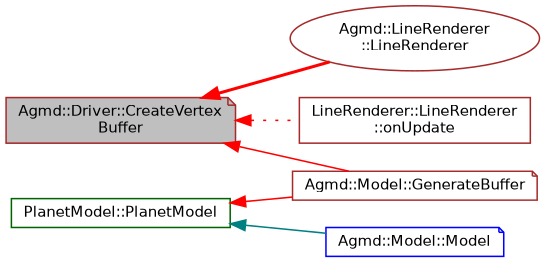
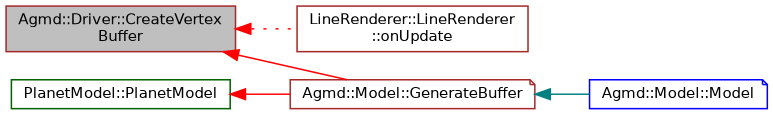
(415, 38) -> none
(121, 120) -> (121, 29)
(286, 229) -> (570, 94)
